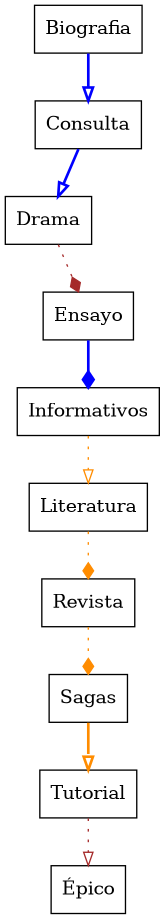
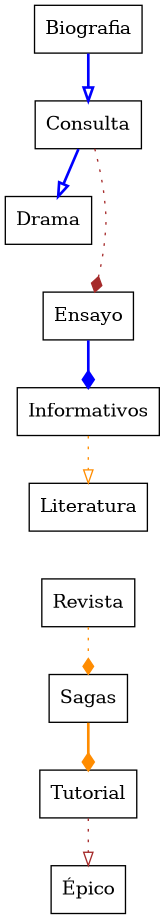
(65, 261) -> (106, 212)
(88, 547) -> none
(88, 738) -> (88, 738)
